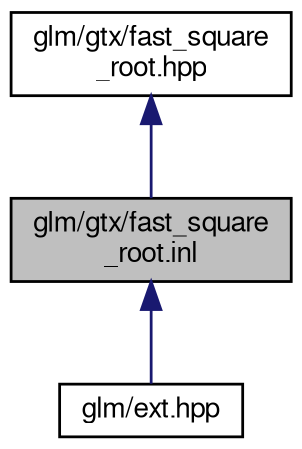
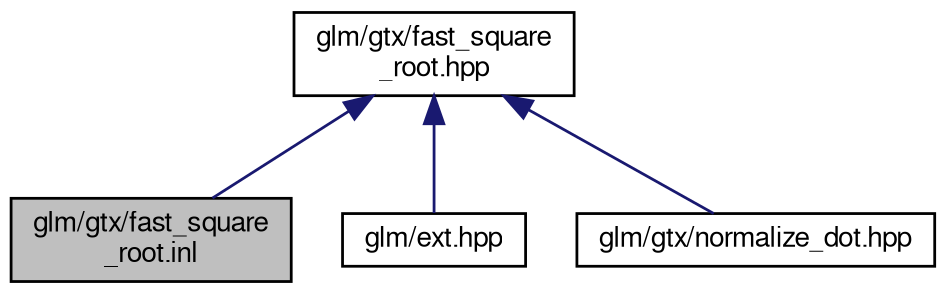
none -> (756, 240)
(151, 347) -> (434, 169)
